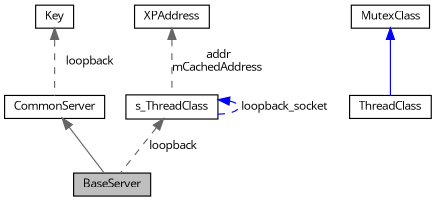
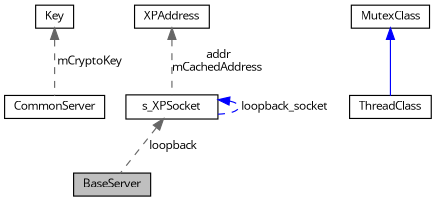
(89, 62) -> (89, 62)
(172, 107) -> (172, 107)
(87, 150) -> none
